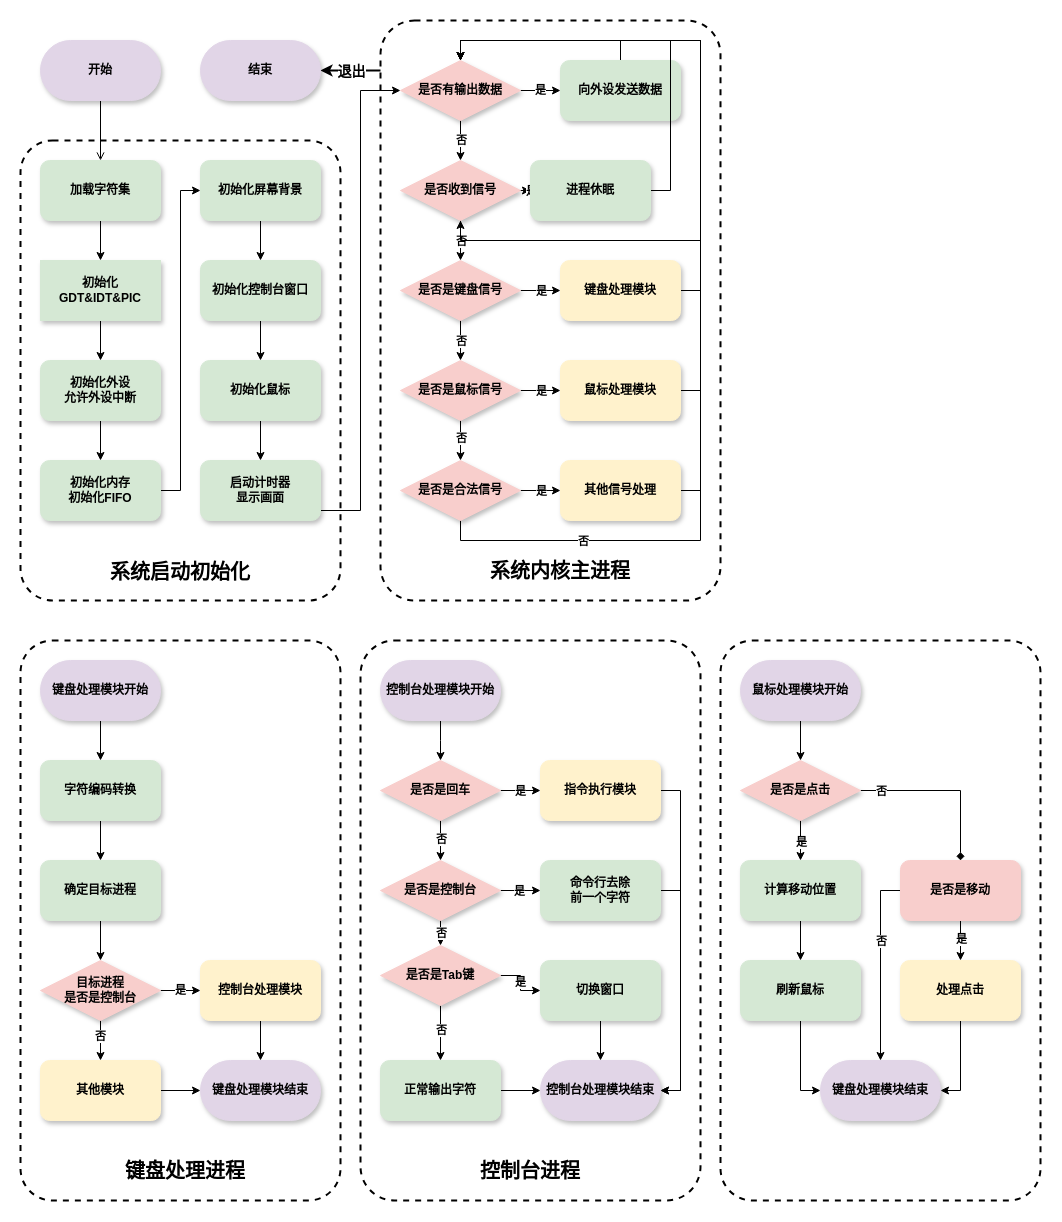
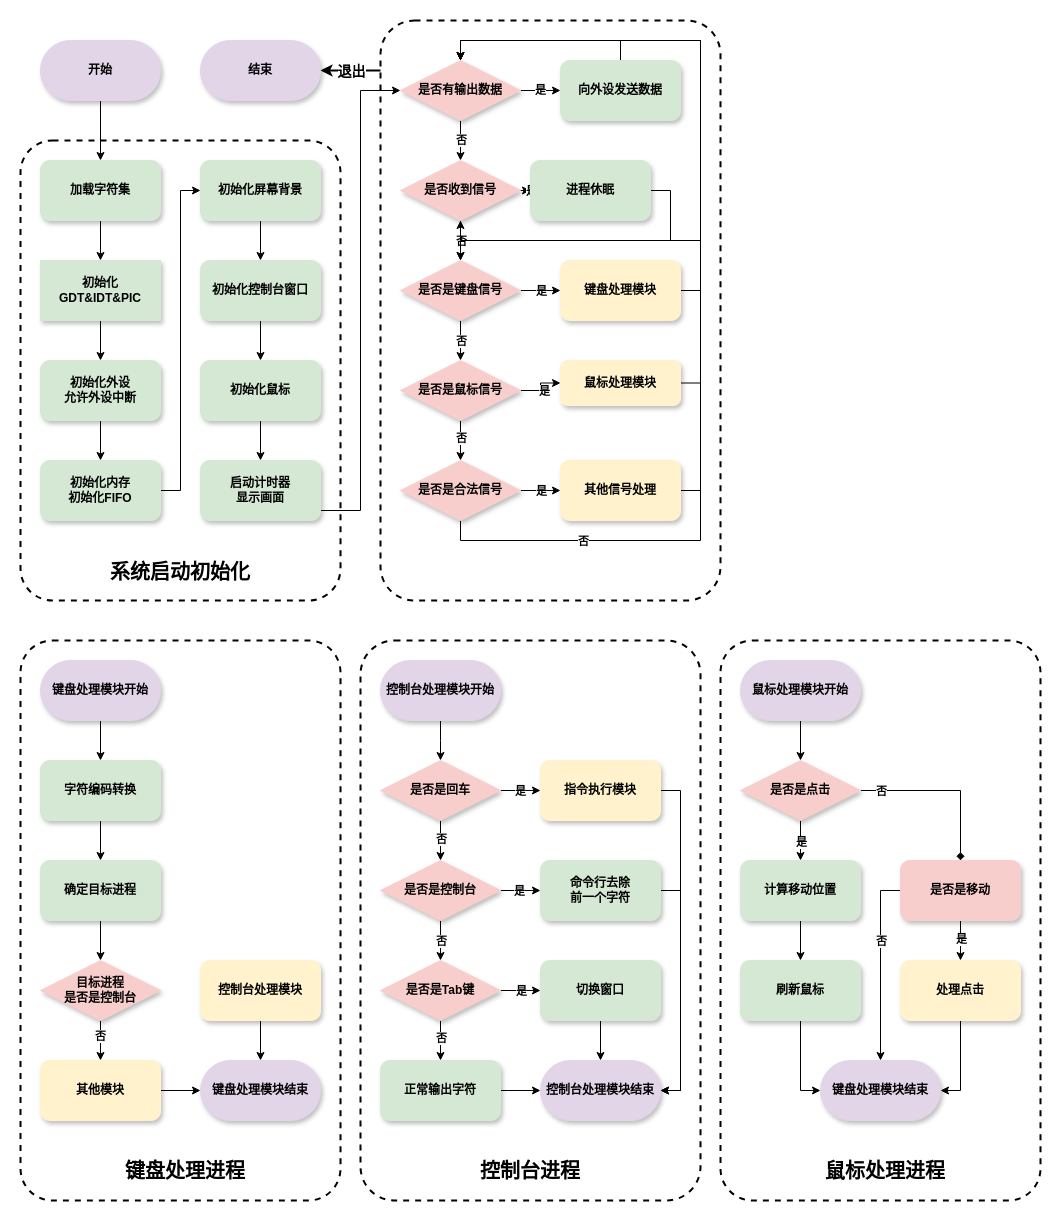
(671, 118) -> (671, 213)
(101, 154) -> (101, 152)
(621, 391) -> (621, 383)
(561, 571) -> none
(441, 976) -> (441, 991)
(177, 991) -> none
none -> (886, 1171)
